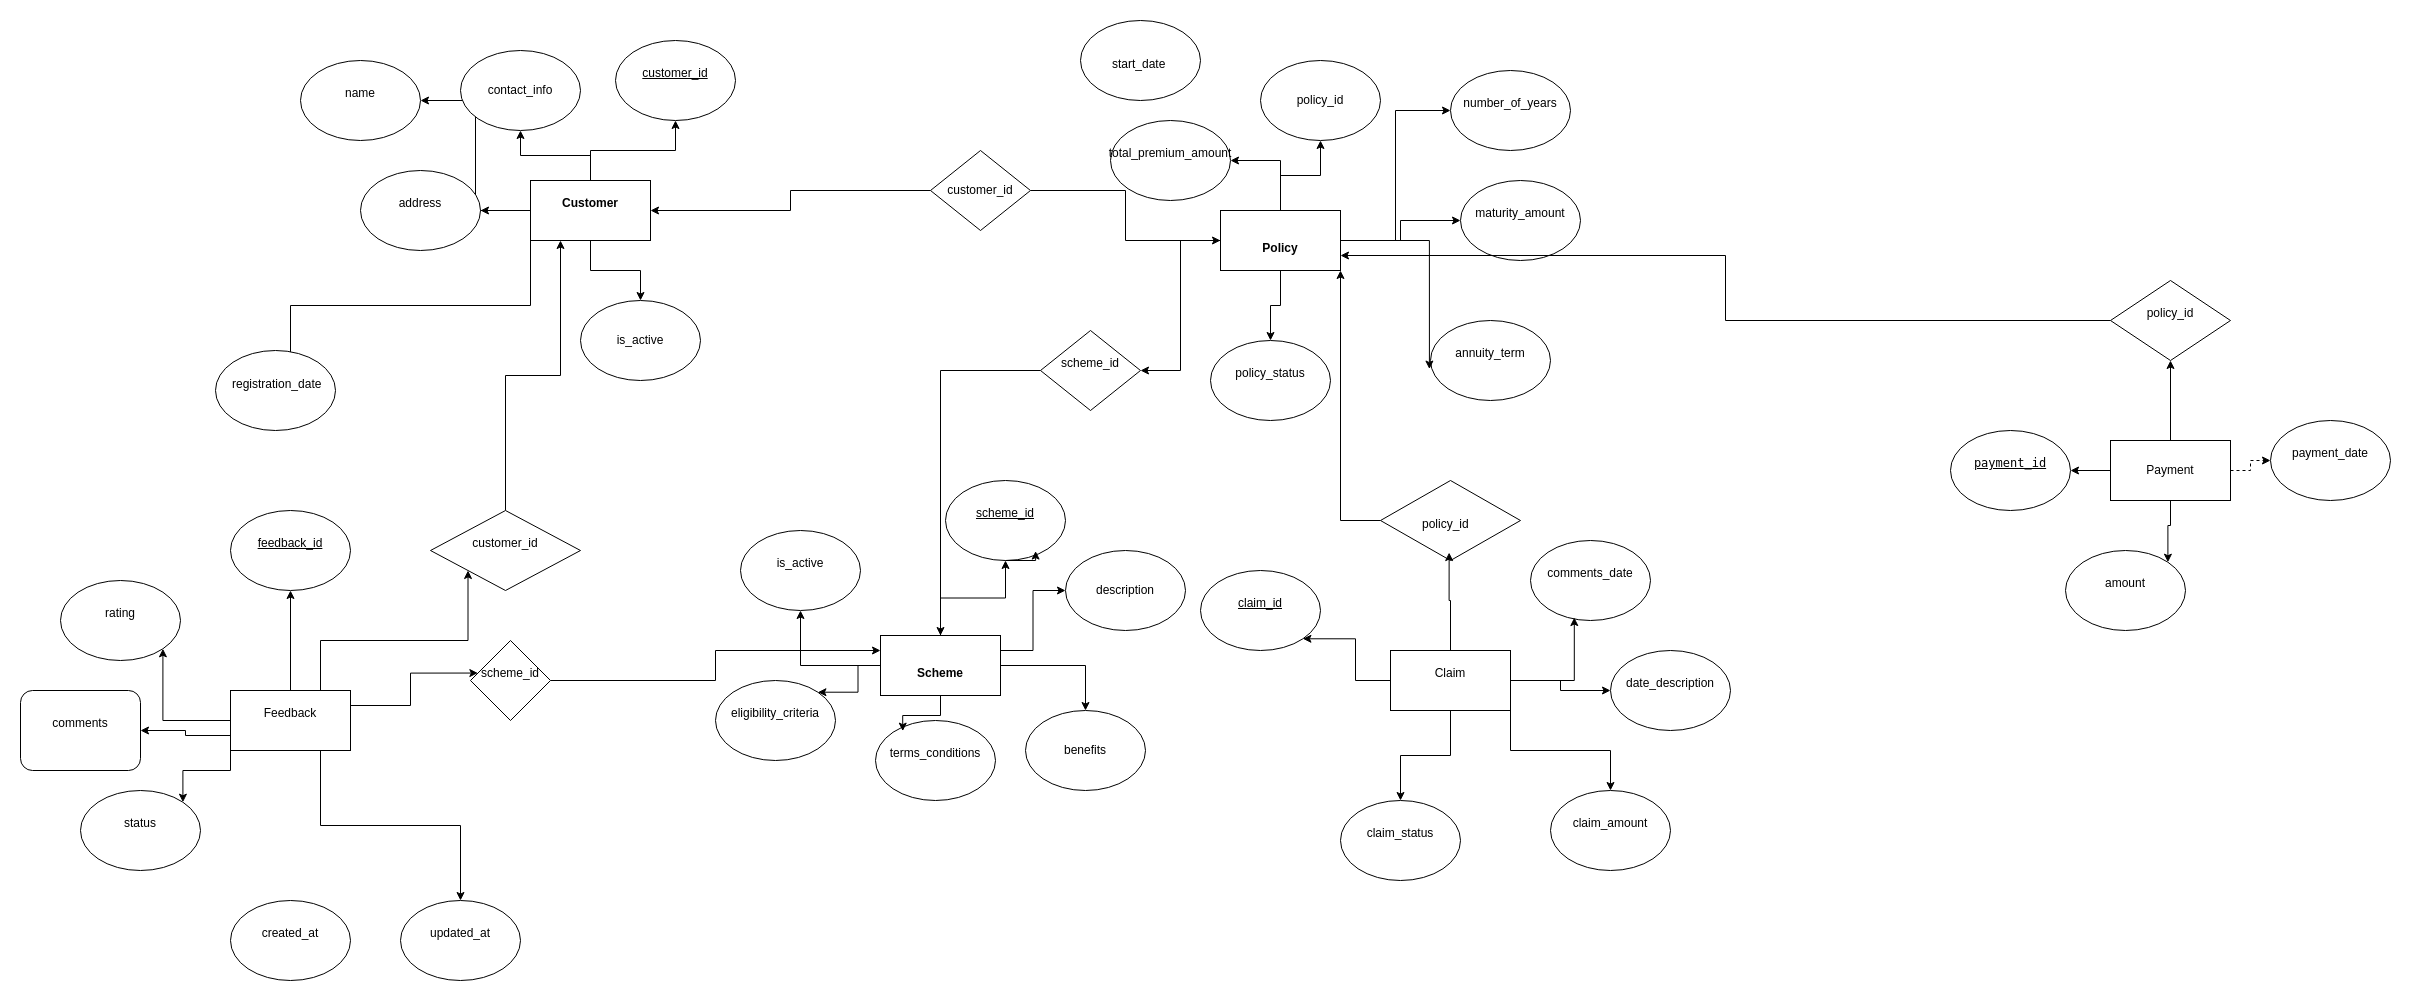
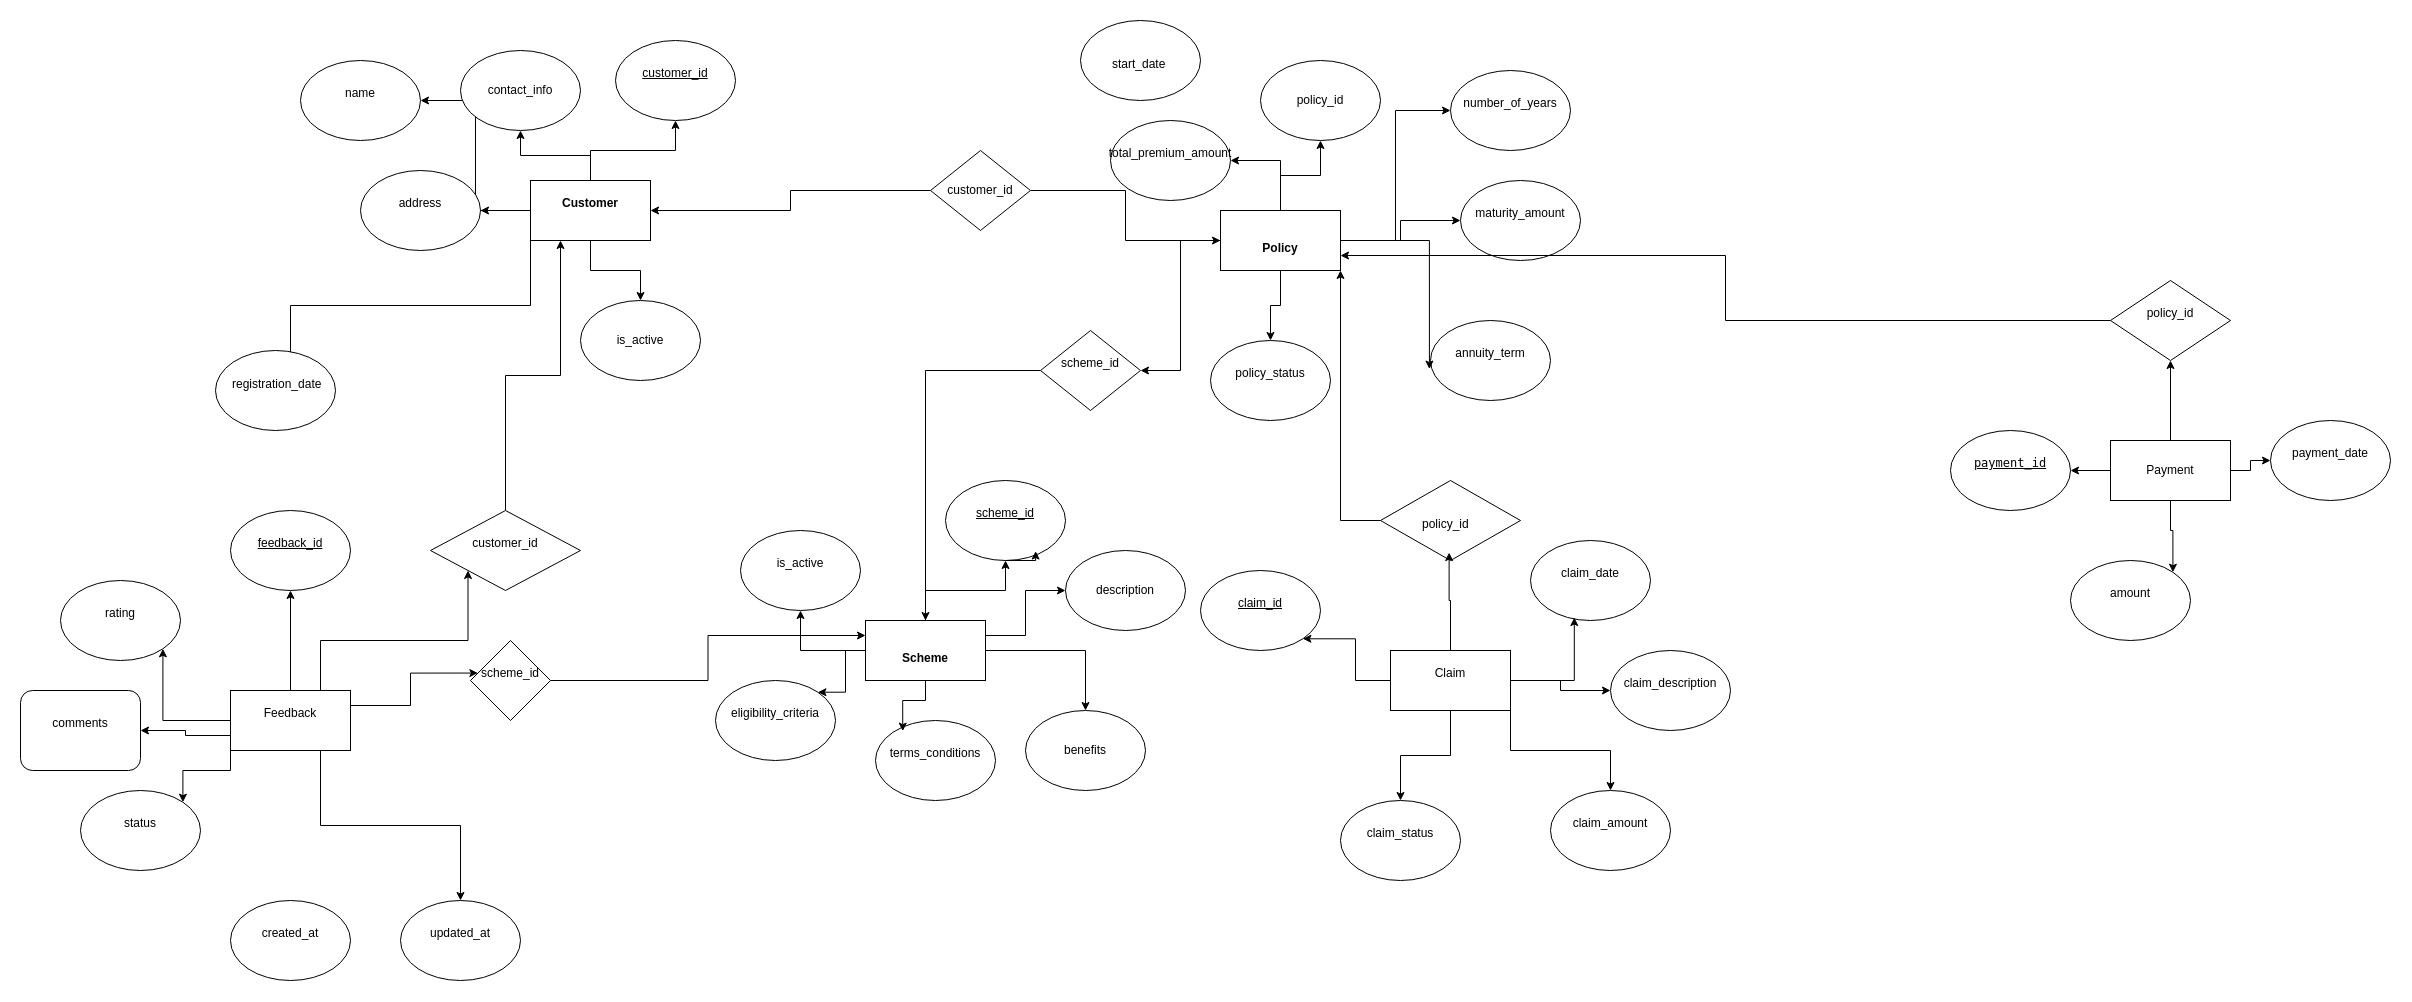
(2251, 469) -> (2251, 469)
(1591, 581) -> (1591, 581)
(2126, 591) -> (2131, 601)
(941, 666) -> (926, 651)
(1671, 691) -> (1671, 691)
